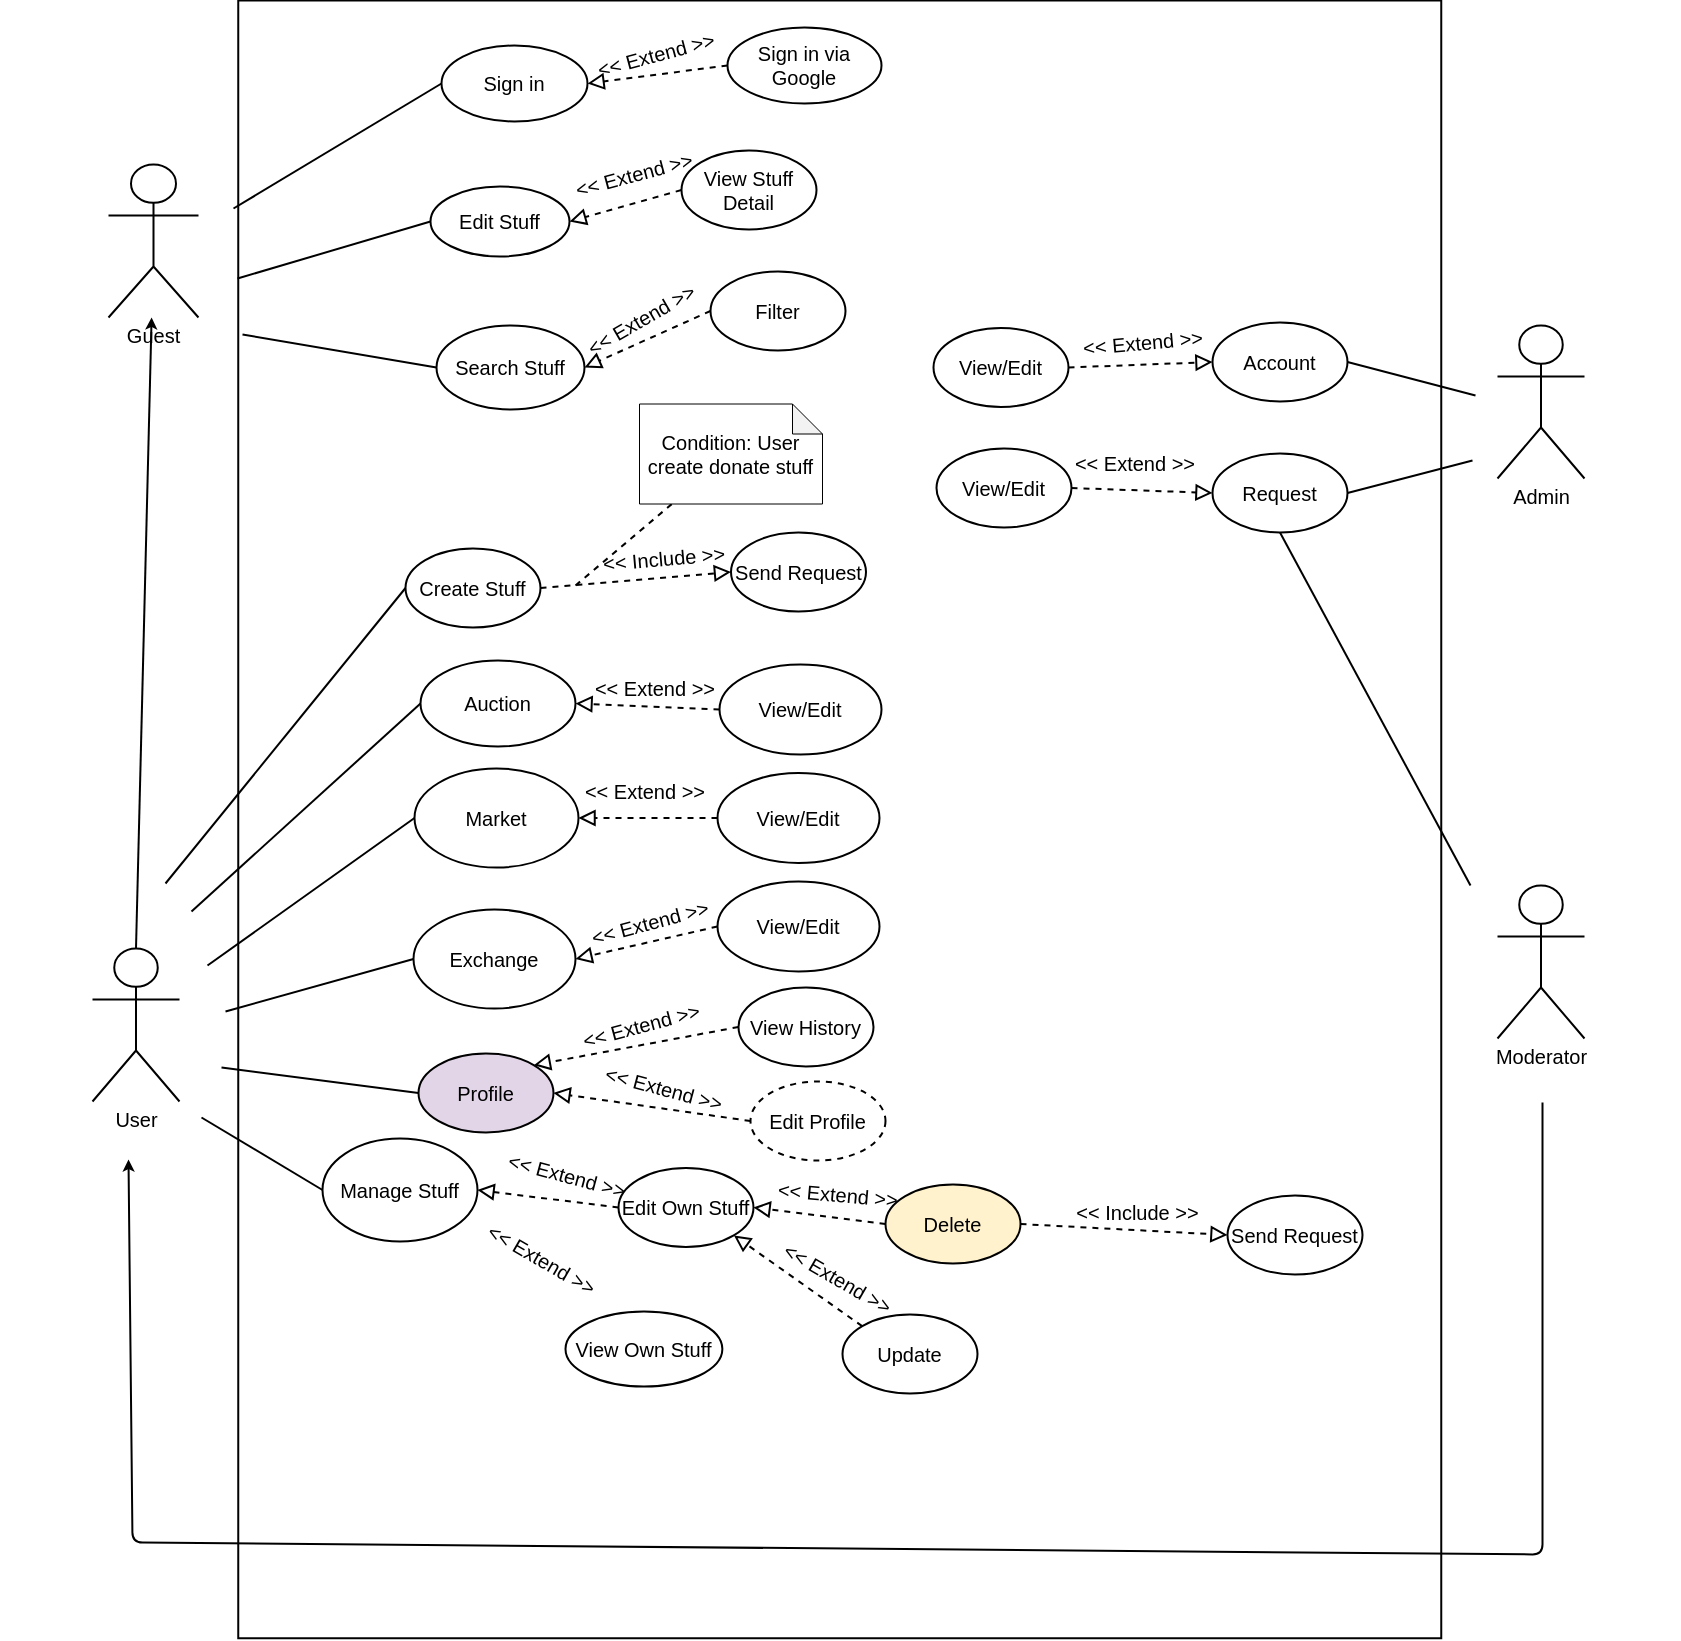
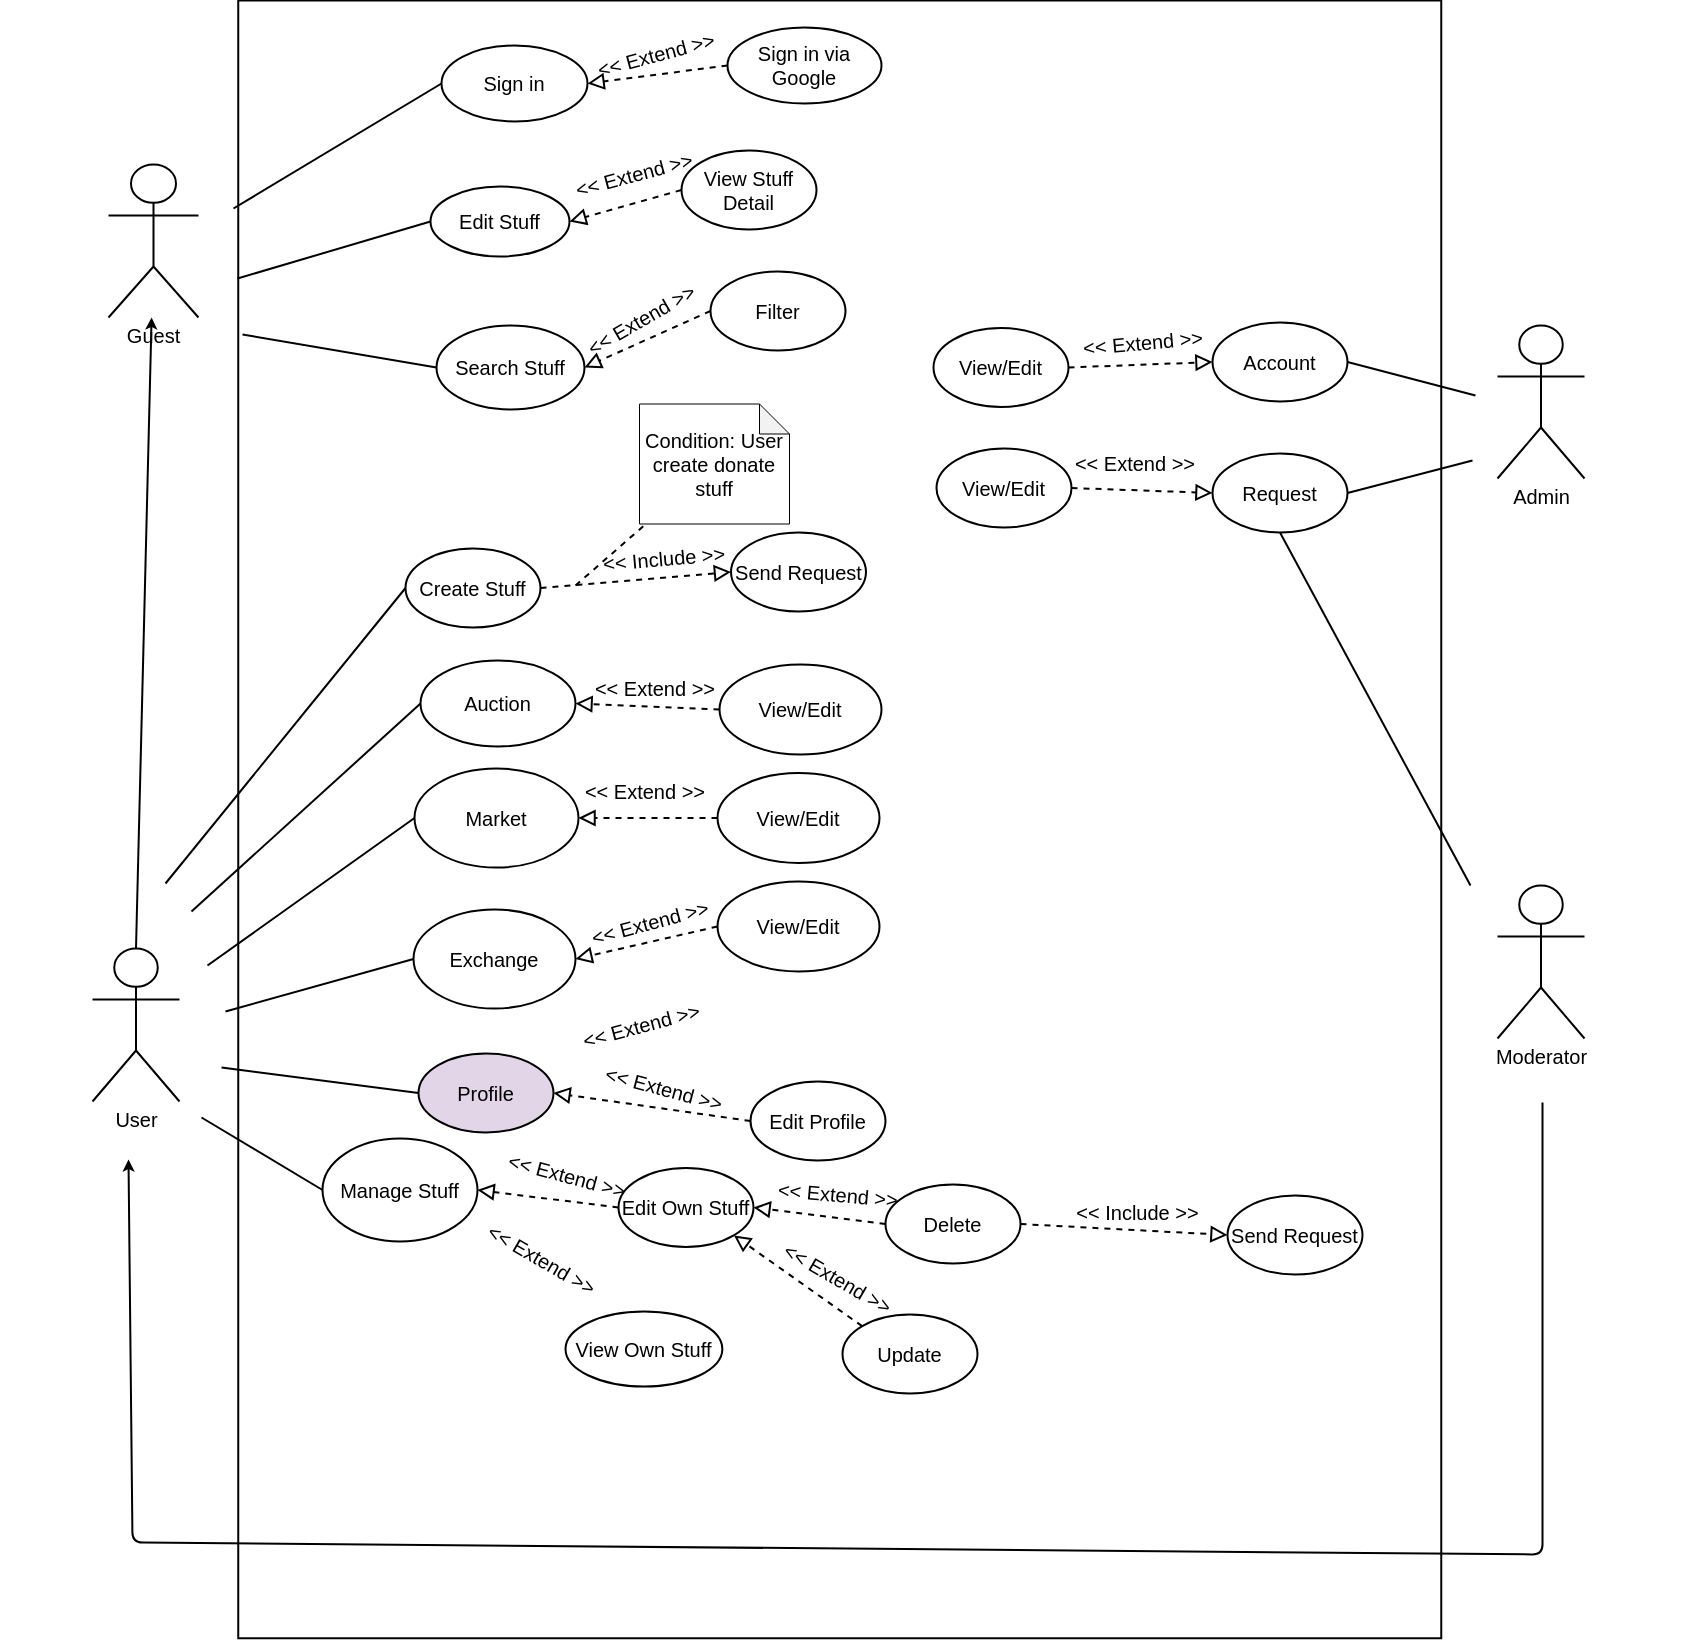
(731, 454) -> (715, 464)
(806, 1027) -> none
(645, 1044) -> none
(818, 1121) -> (818, 1121)
(953, 1224) -> (953, 1224)
